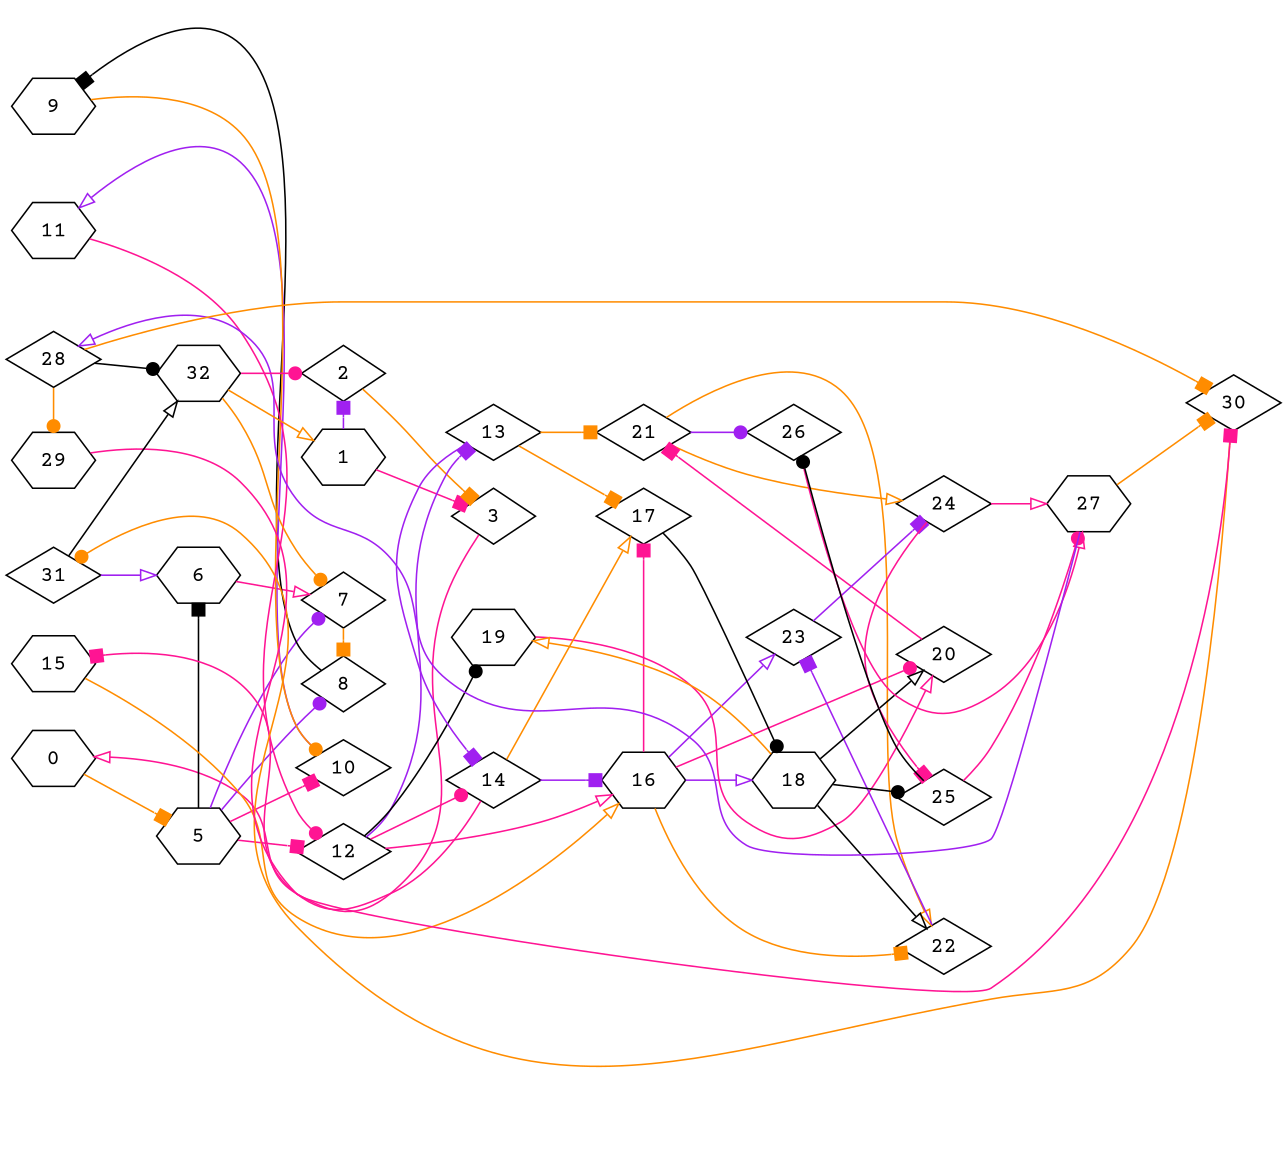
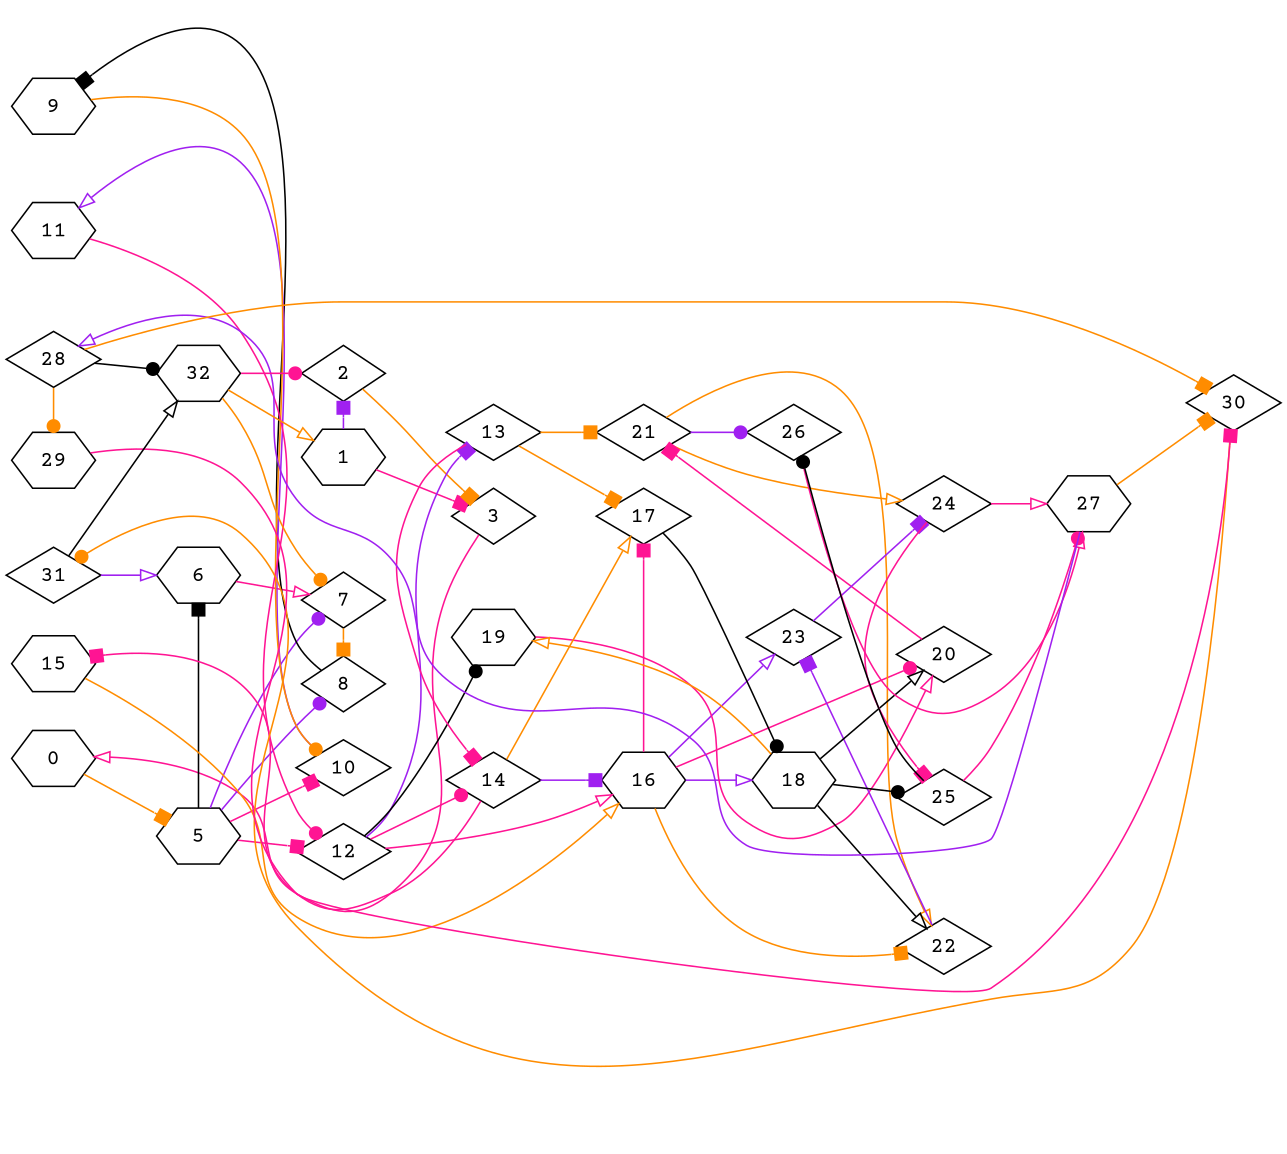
(399, 592) -> (399, 592)
